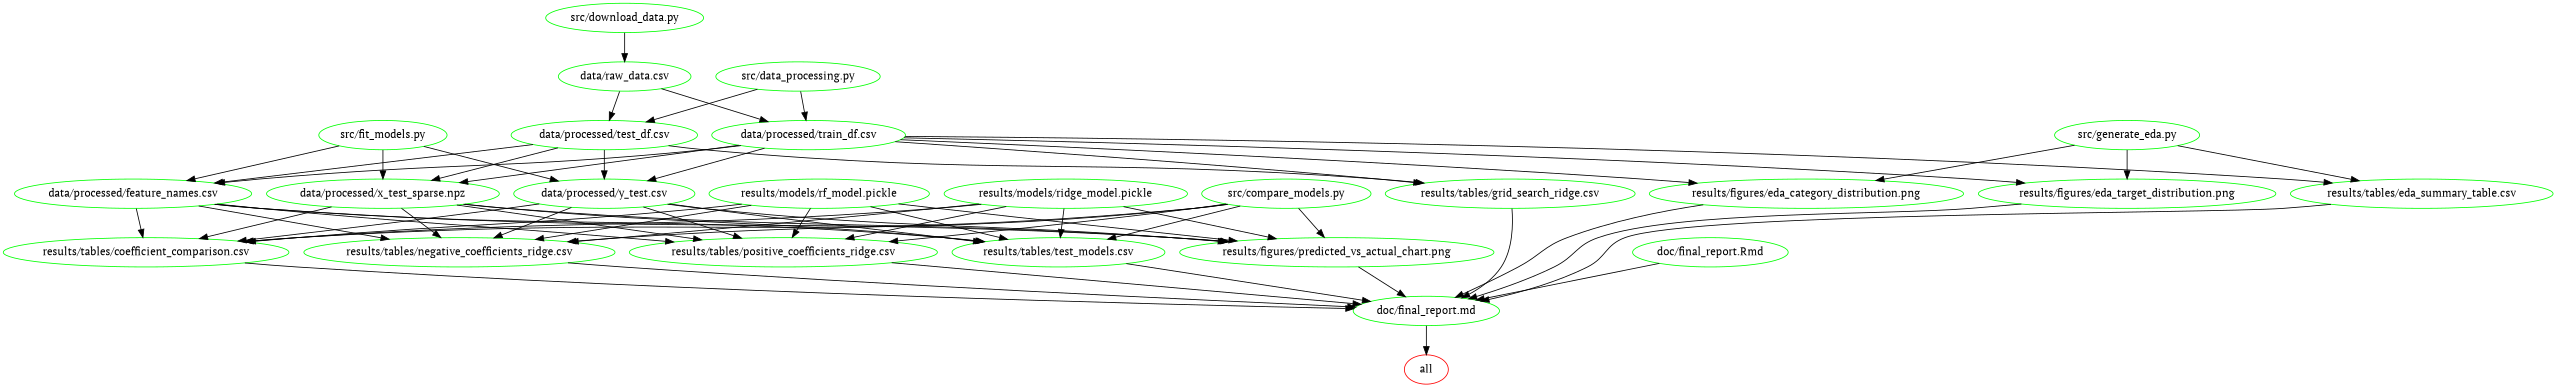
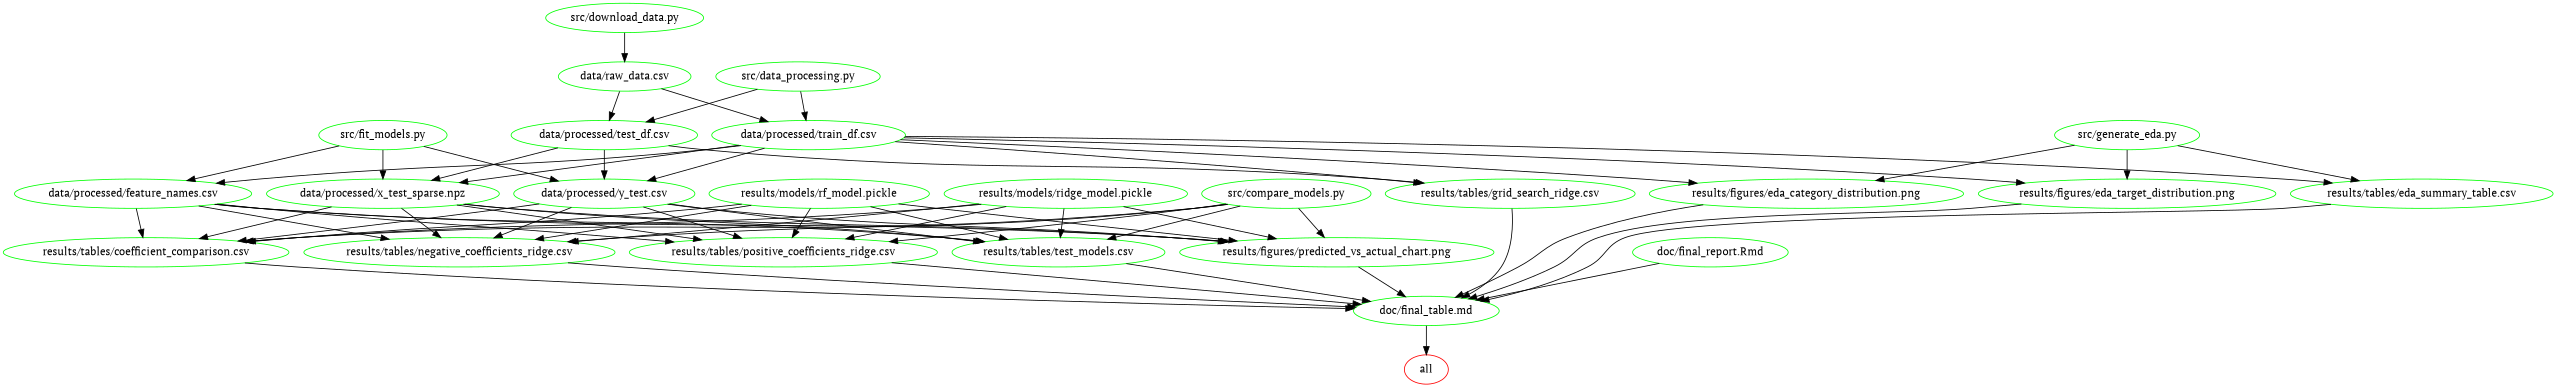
(378, 163) -> none
(1426, 311) -> (1426, 311)
